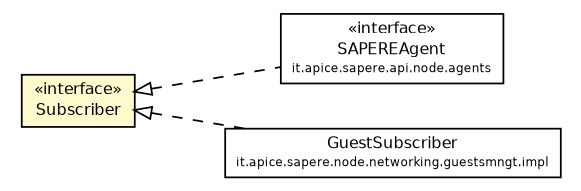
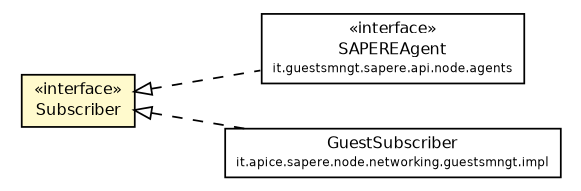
(392, 69) -> (393, 69)
